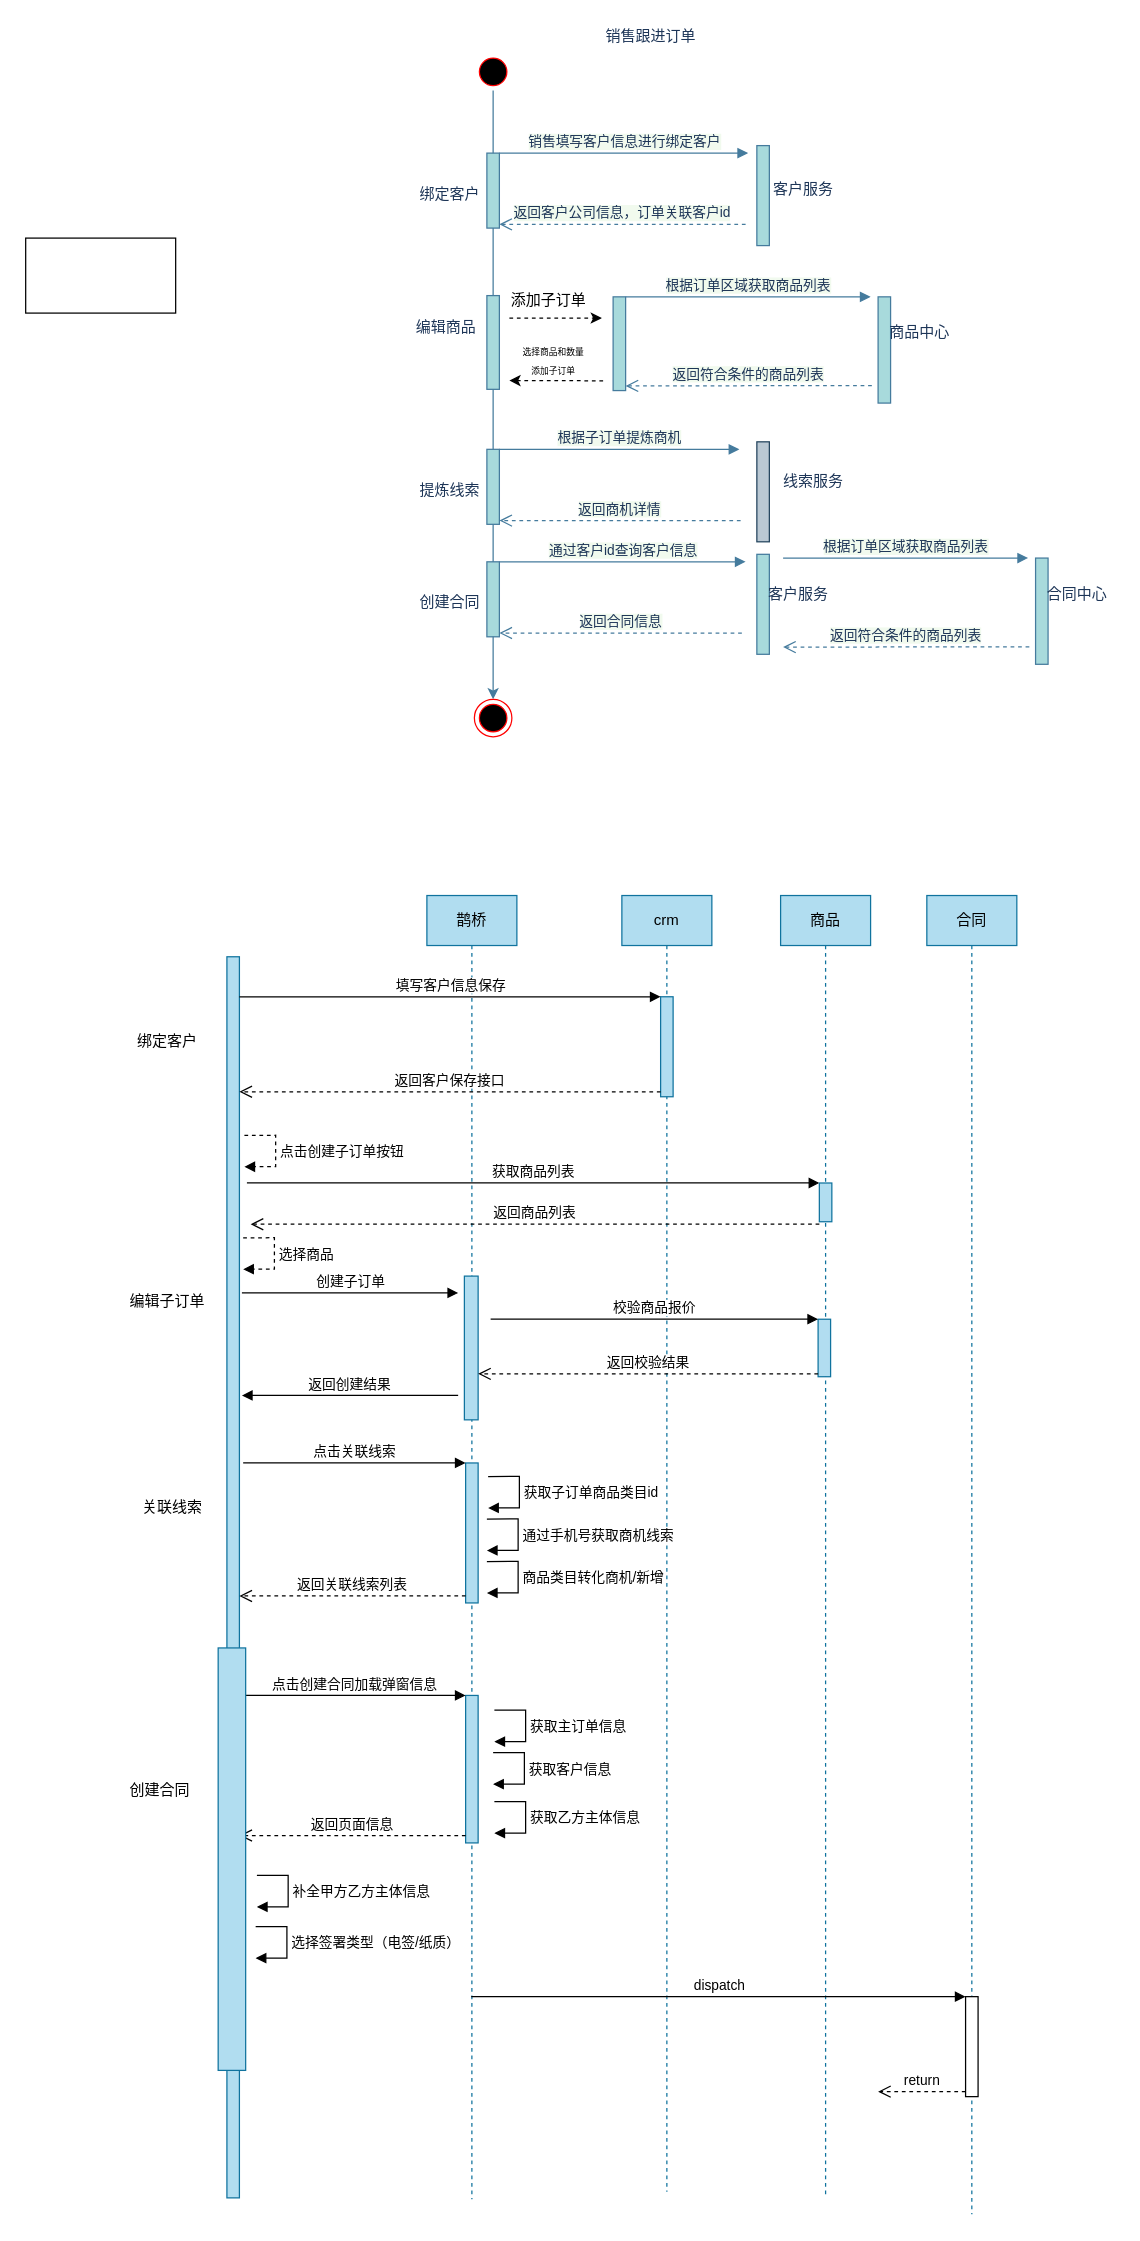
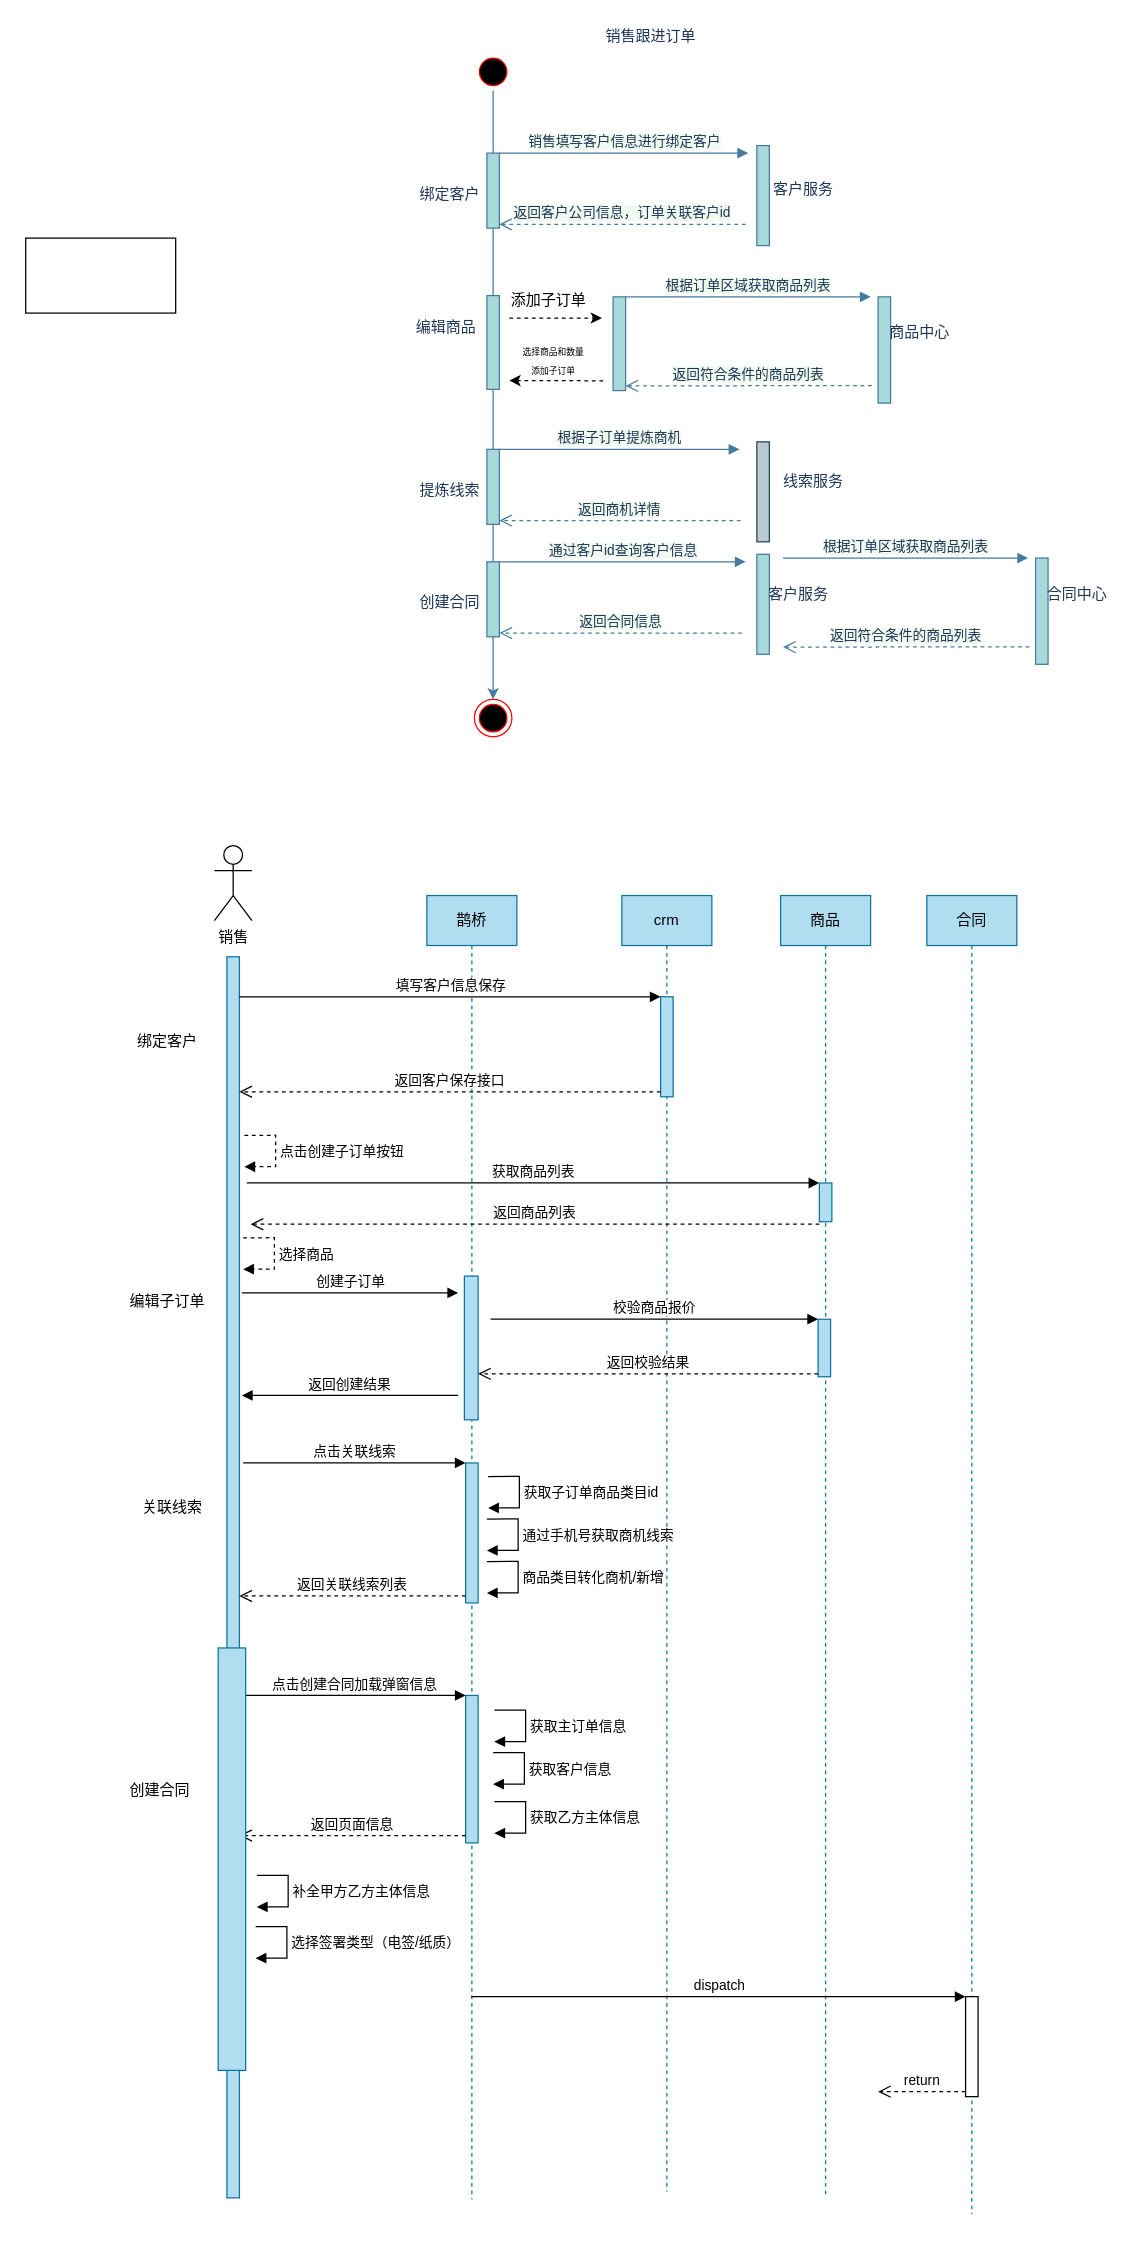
none -> (233, 883)
